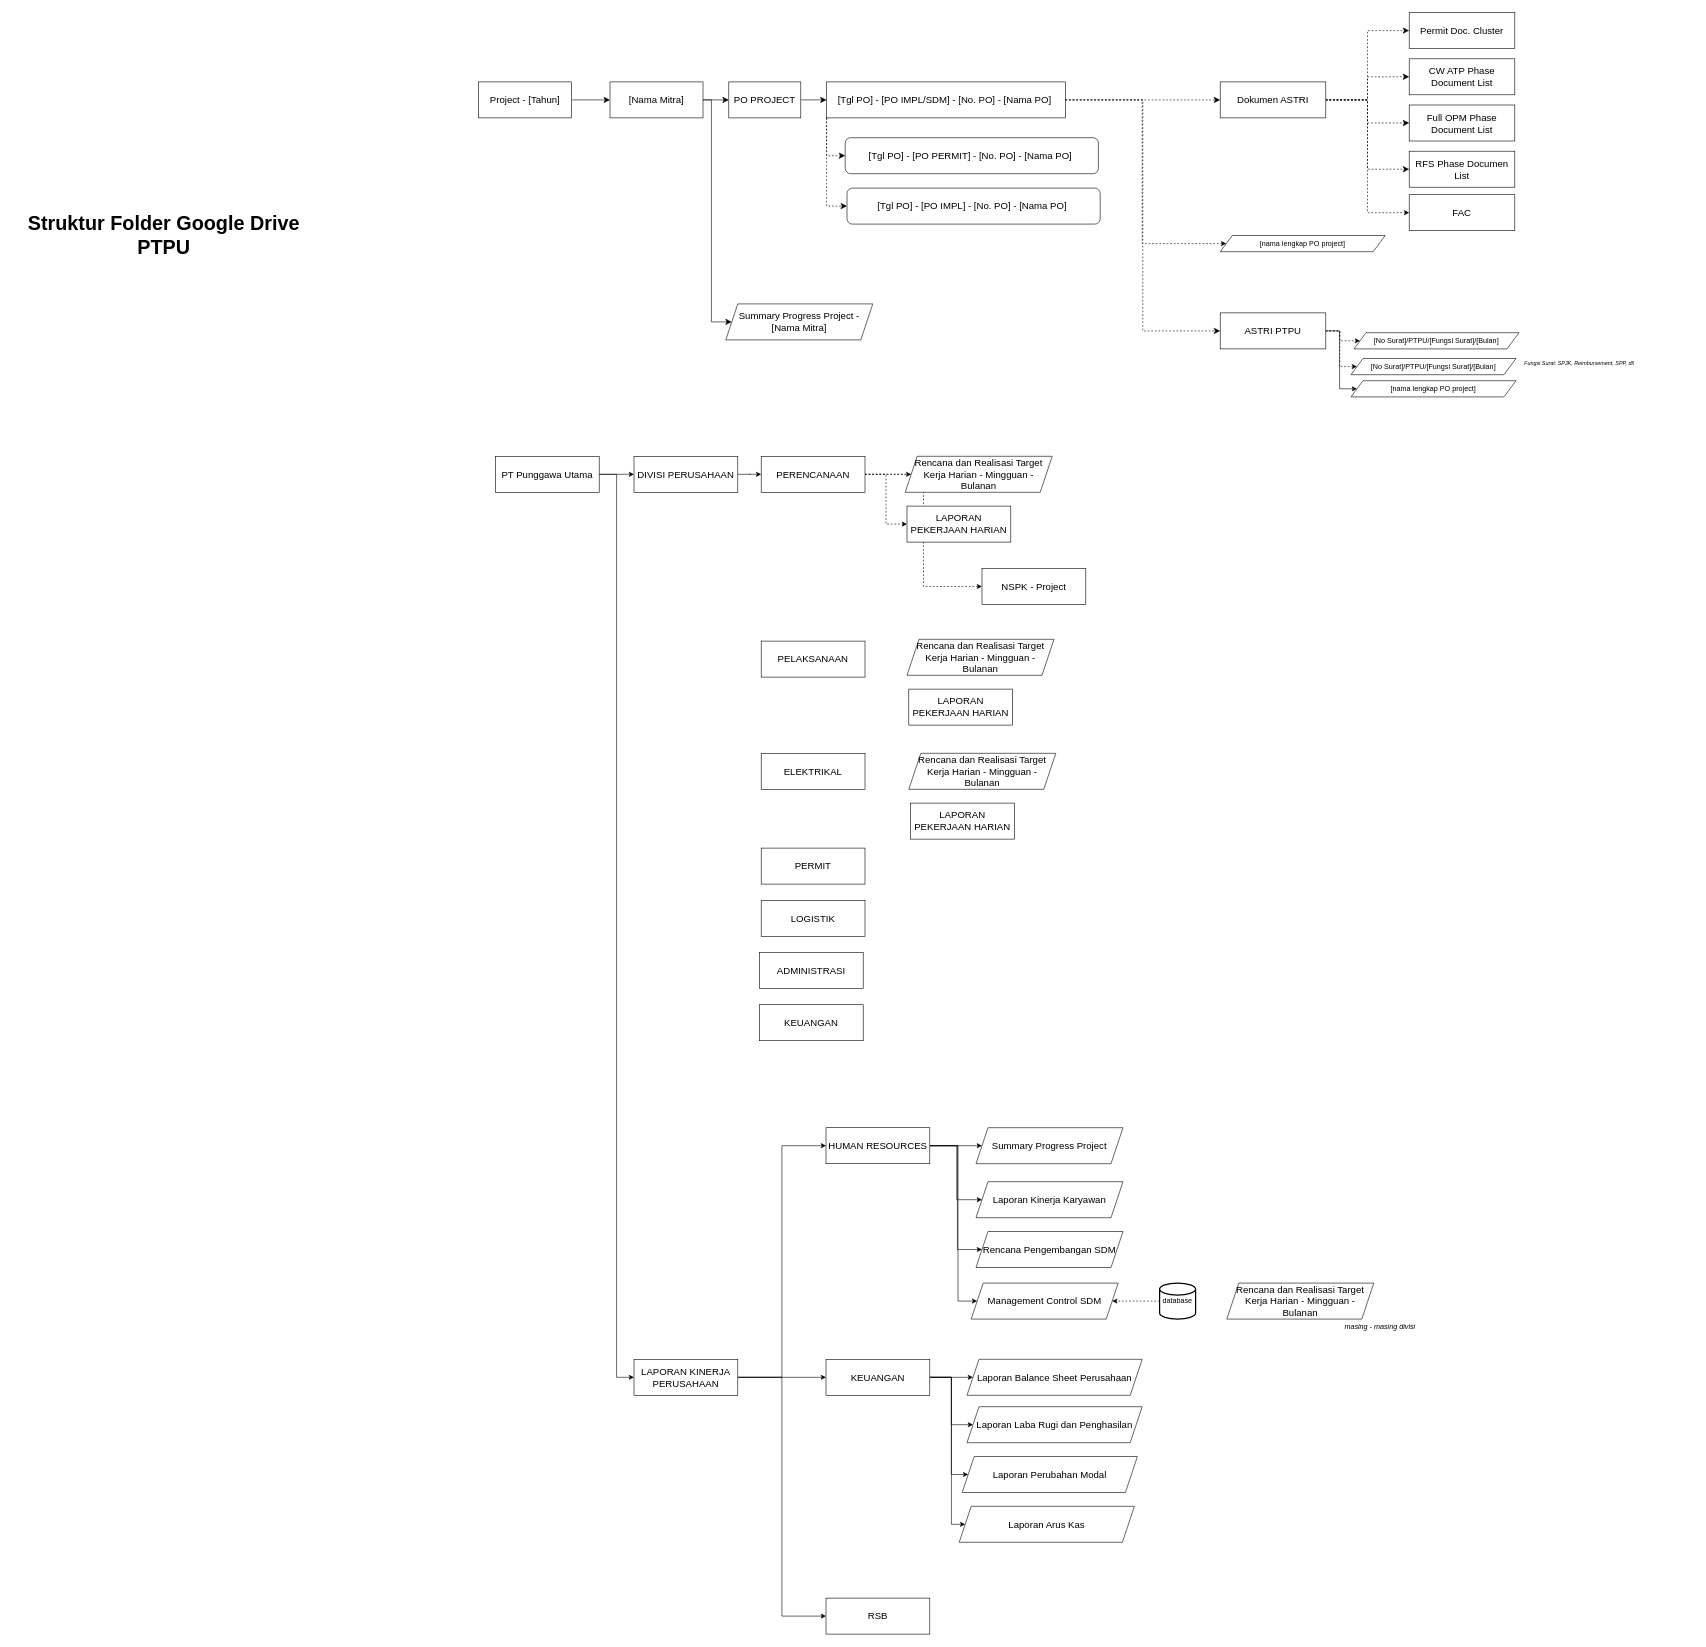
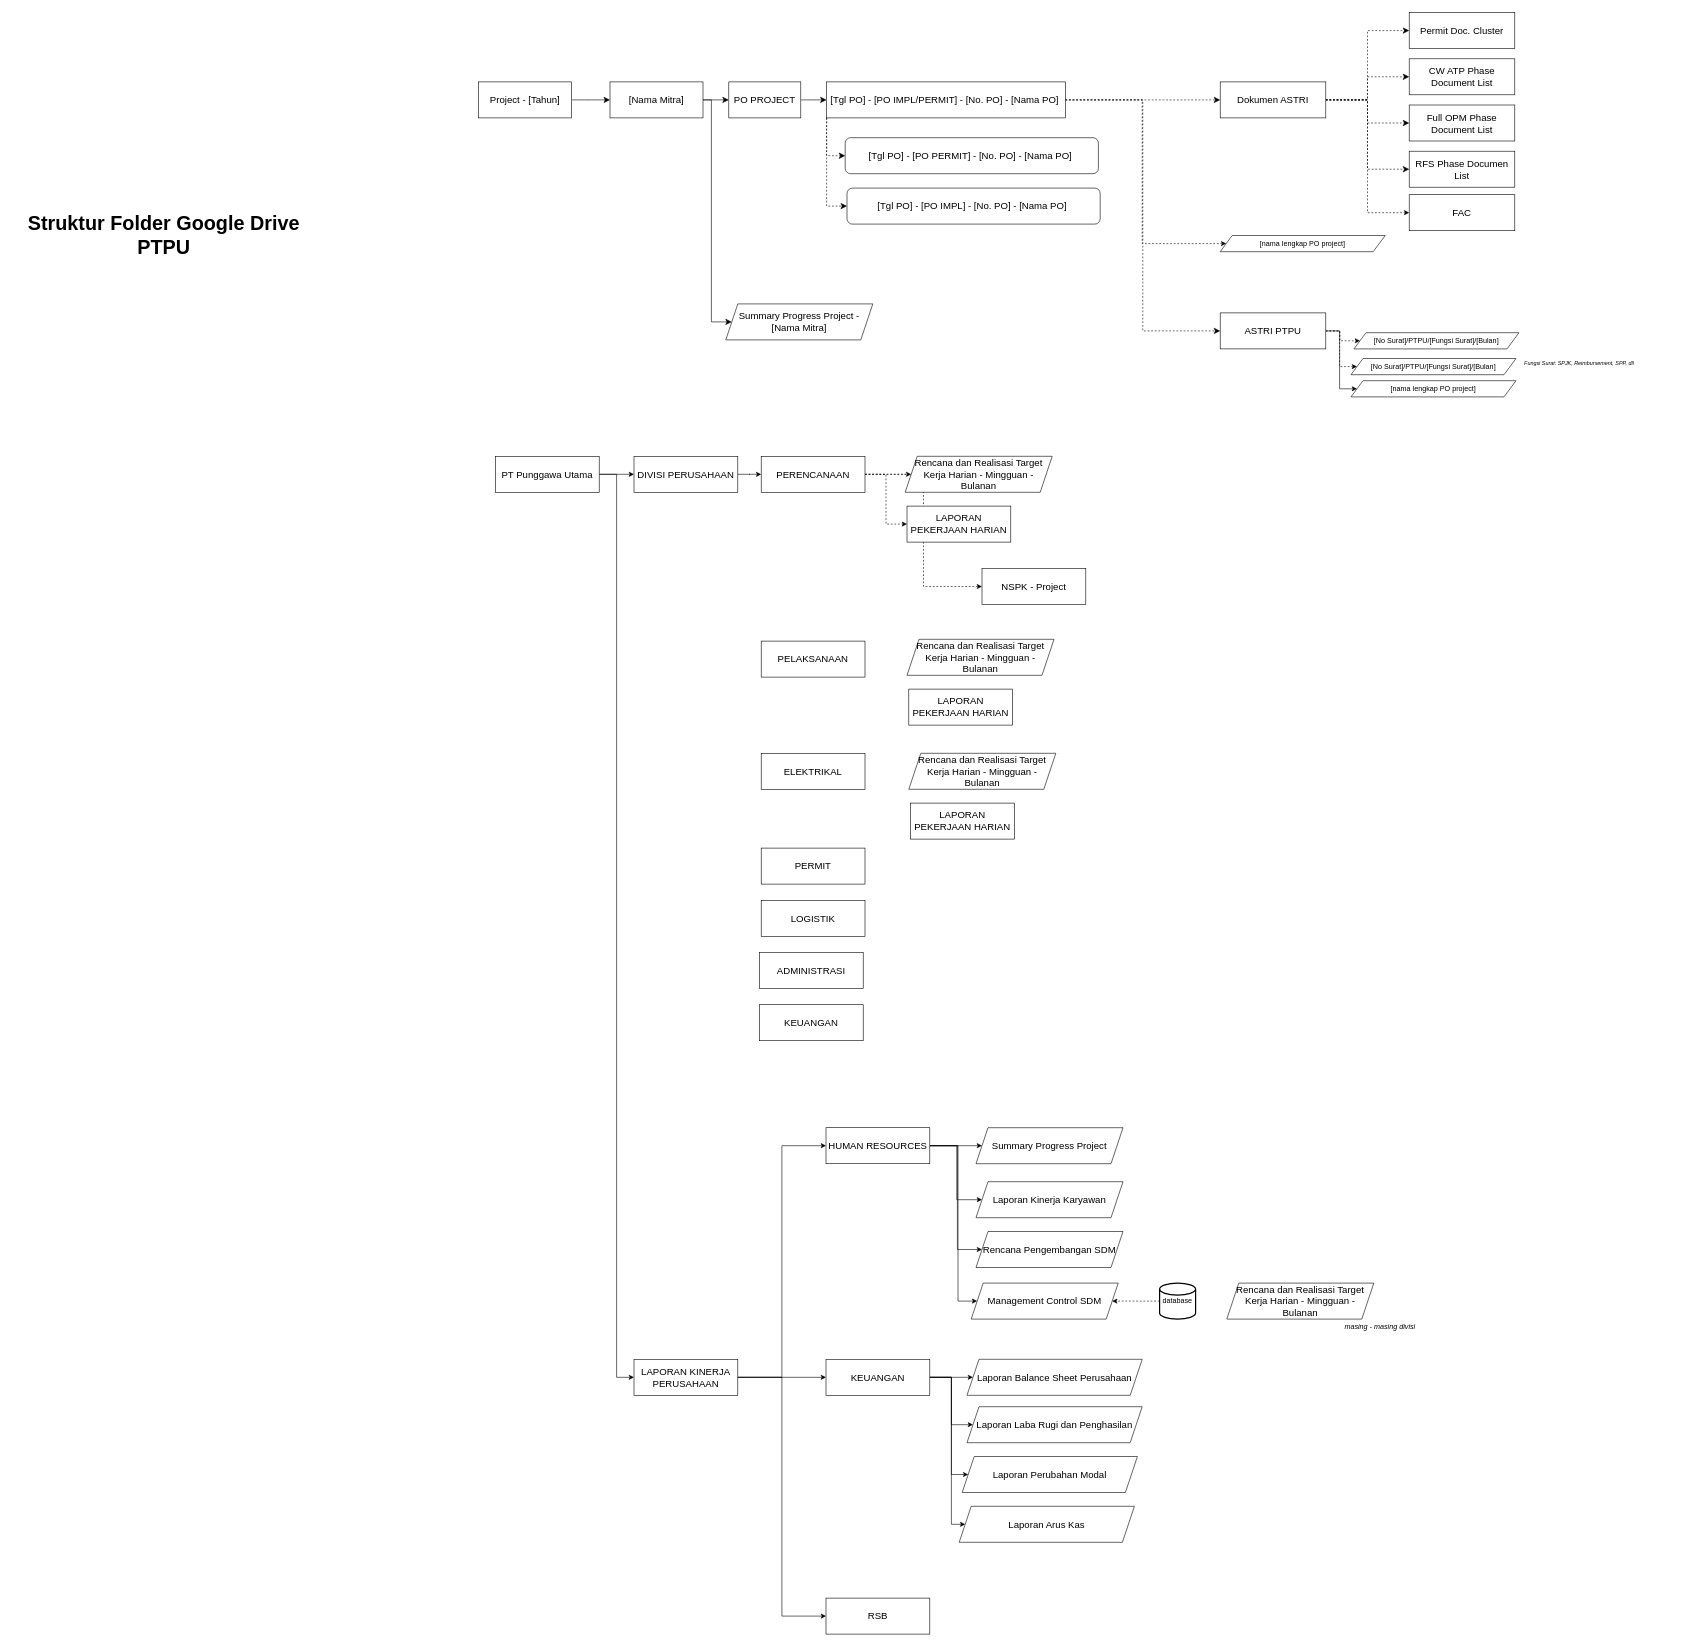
(946, 100) -> (946, 100)
